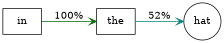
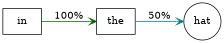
(160, 16) -> (160, 16)
